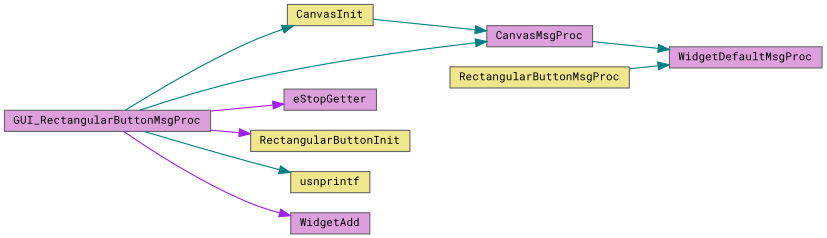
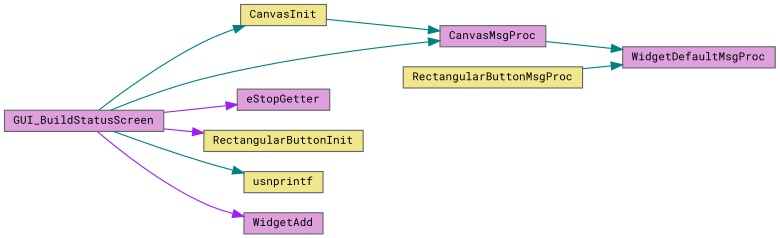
(107, 121) -> (84, 121)
